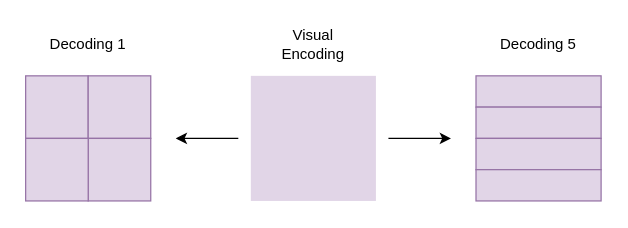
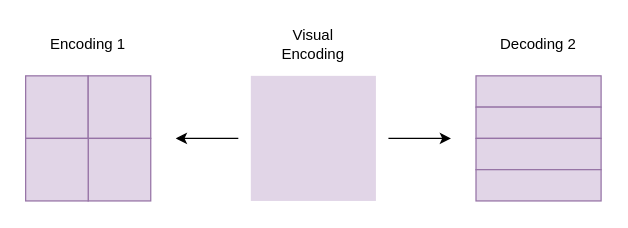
(88, 44) -> (88, 44)
(538, 44) -> (538, 44)
